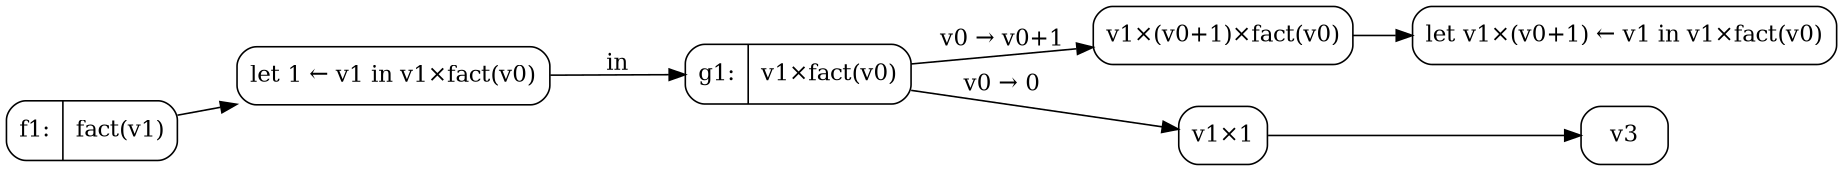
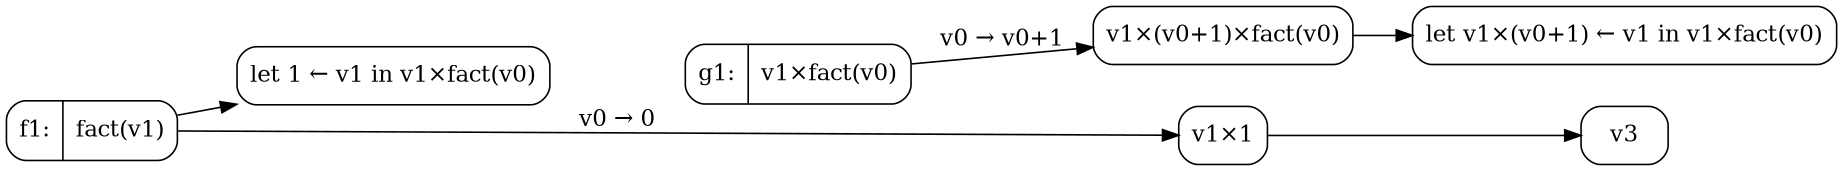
(610, 75) -> none
(1037, 109) -> (670, 133)
